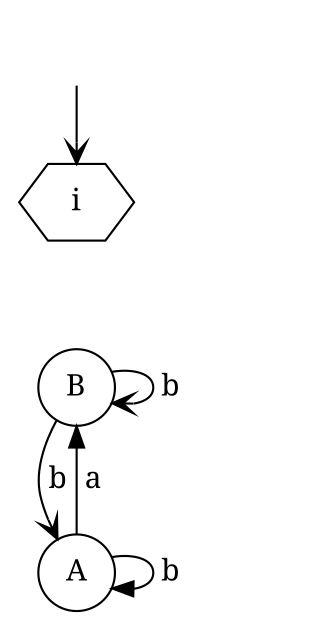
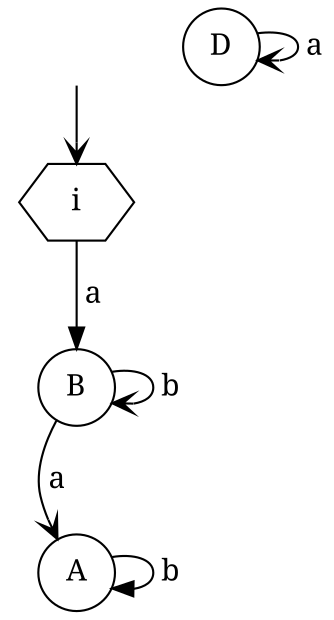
none -> (221, 47)
(54, 480) -> (54, 480)
(77, 491) -> (77, 284)
